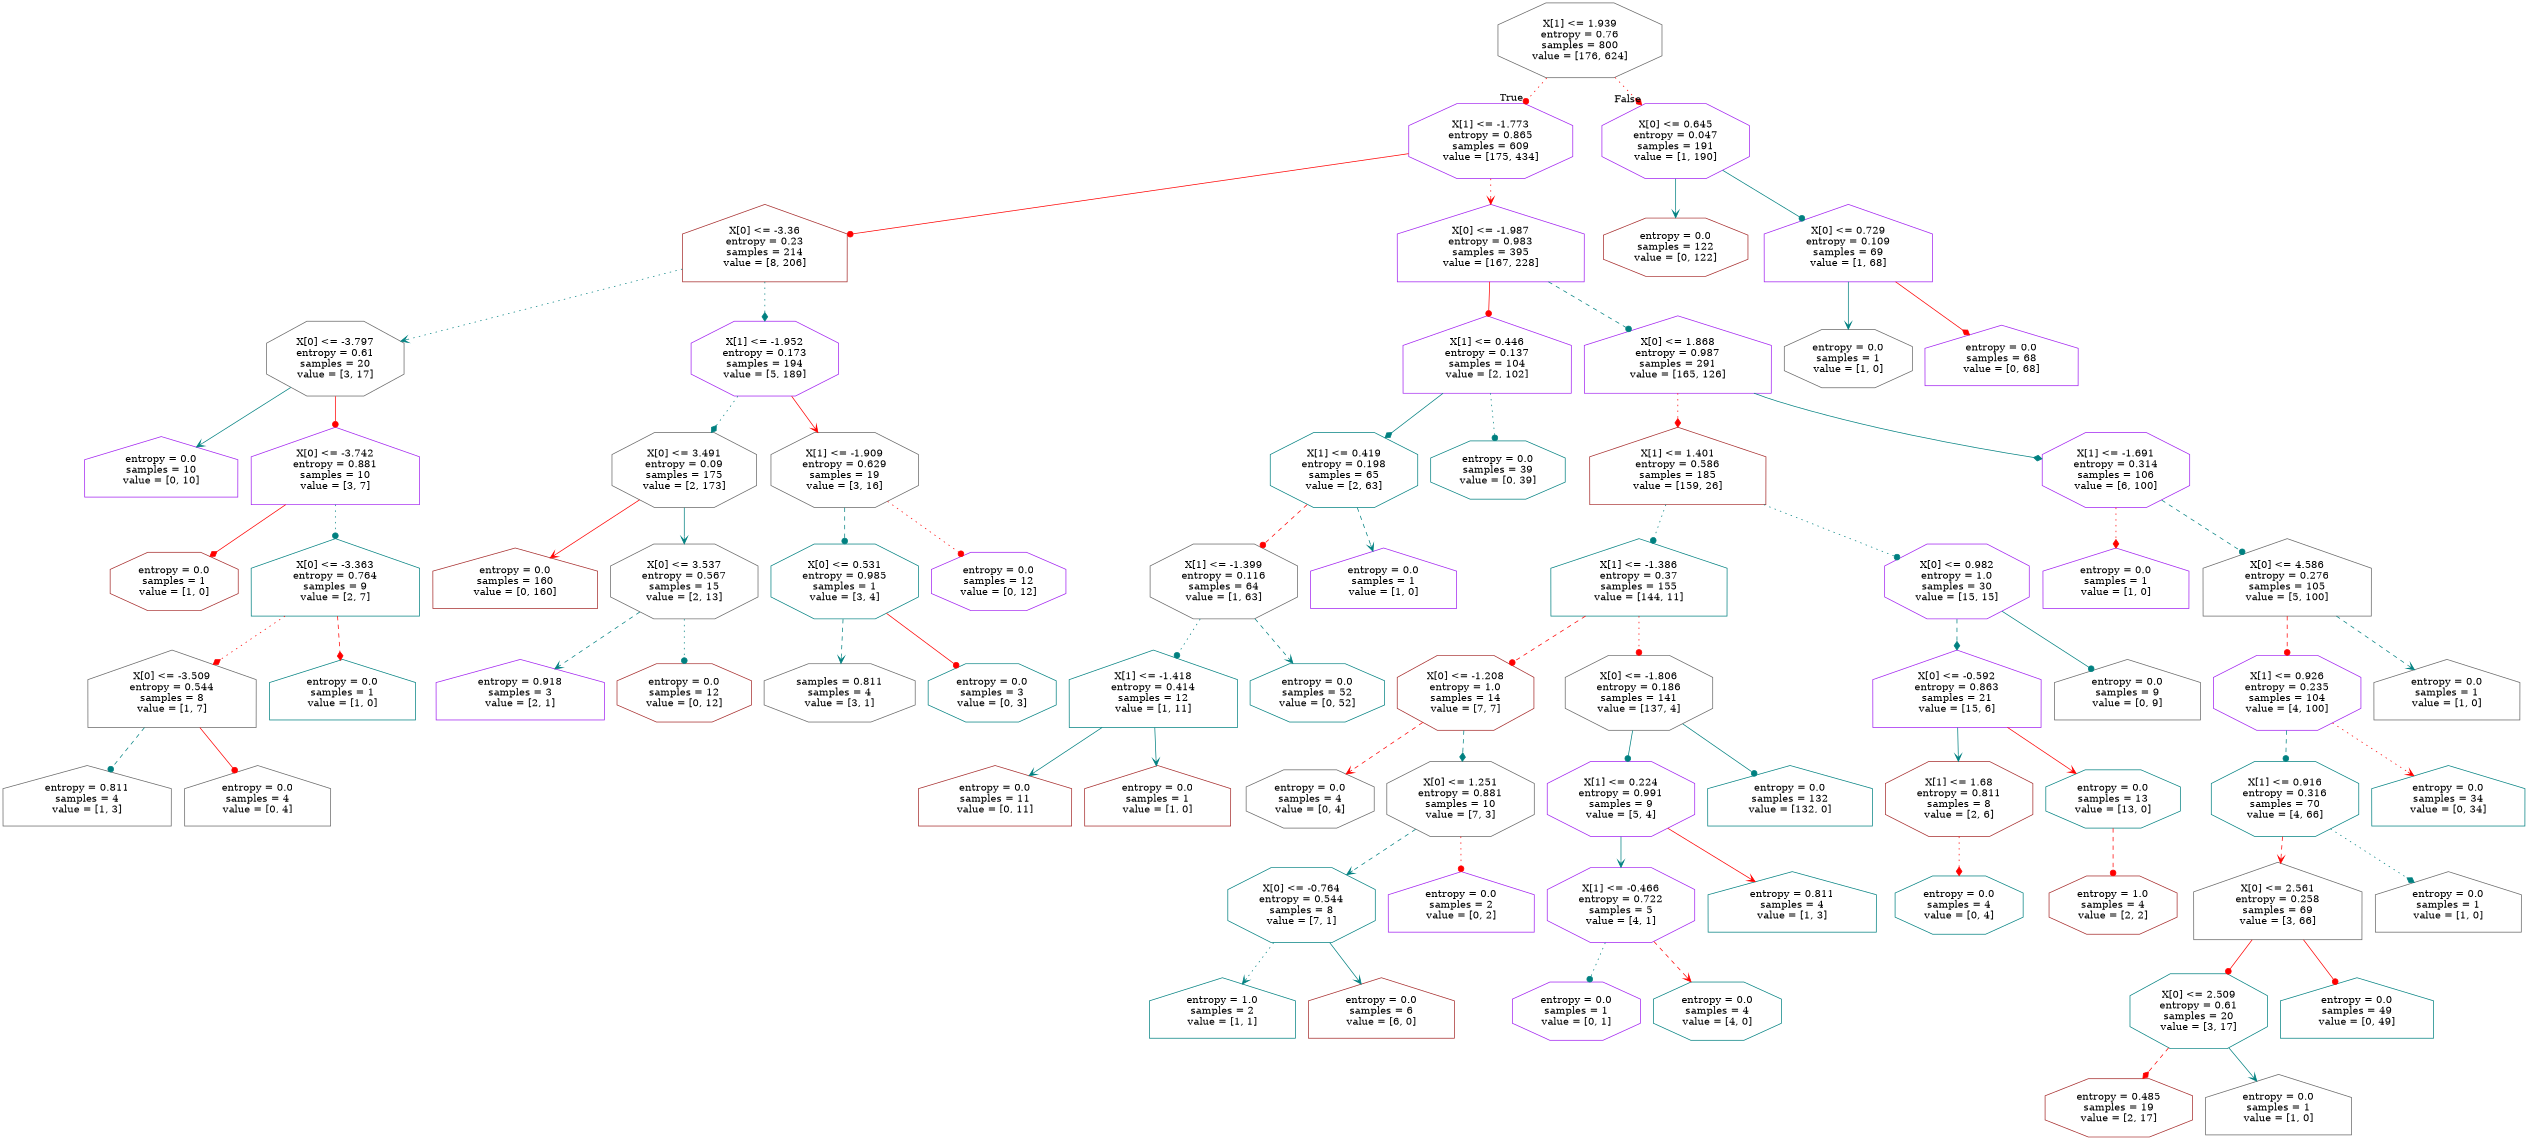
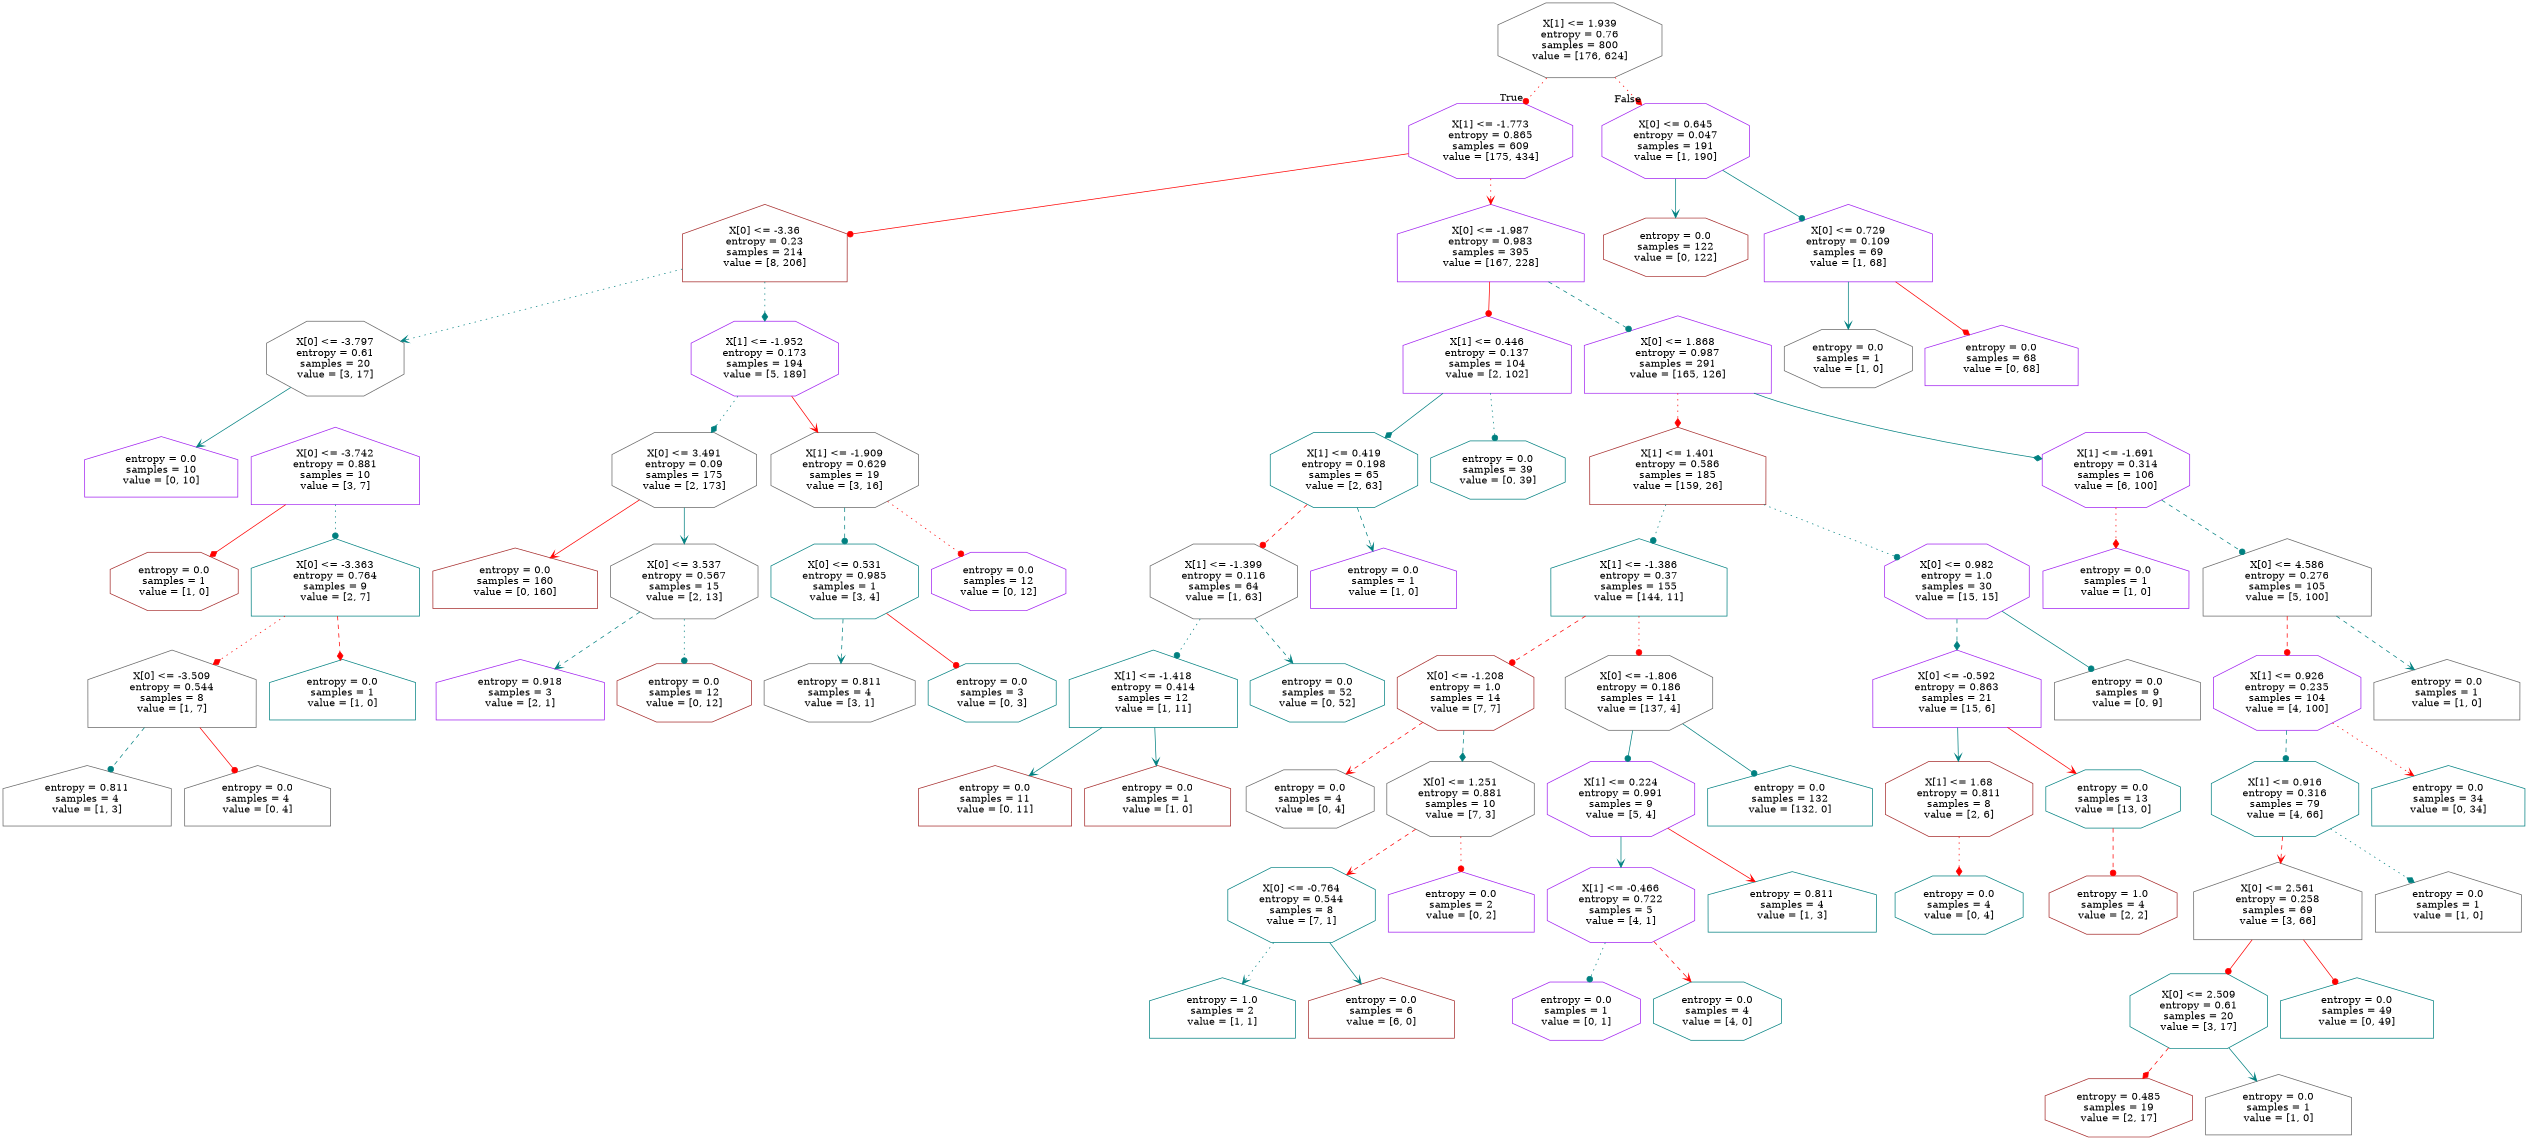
(335, 409) -> none
(840, 693) -> (840, 693)
(2285, 799) -> (2285, 799)
(1384, 850) -> (1384, 850)
